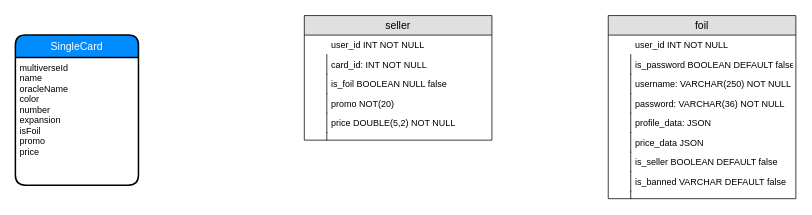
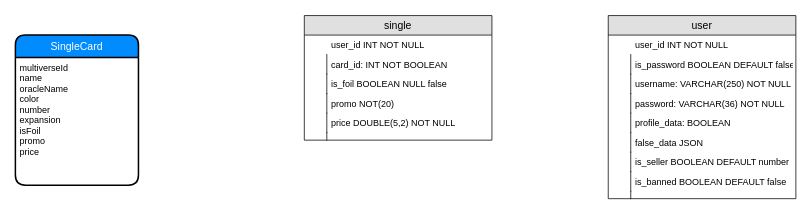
(398, 26) -> (398, 26)
(701, 26) -> (701, 26)
(378, 65) -> (385, 65)
(675, 123) -> (683, 123)
(670, 143) -> (670, 143)
(704, 162) -> (708, 162)
(707, 182) -> (707, 182)
